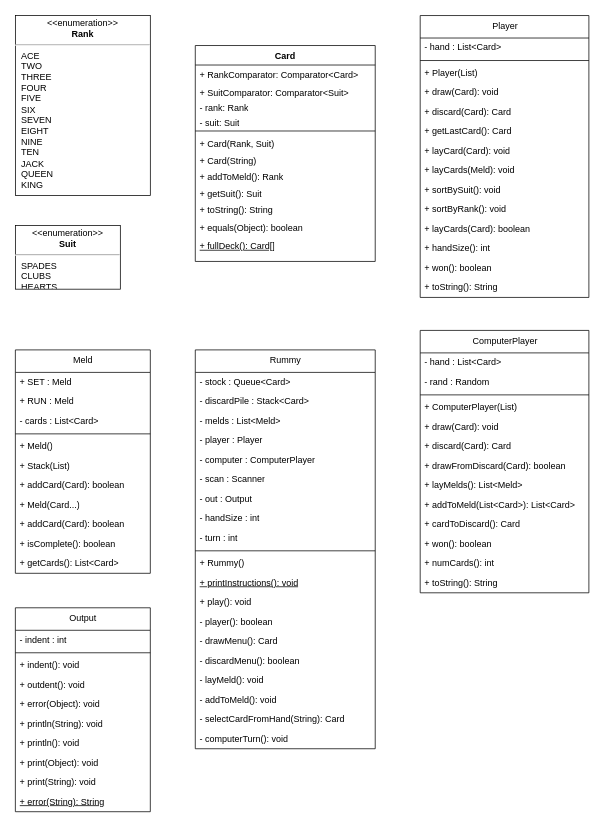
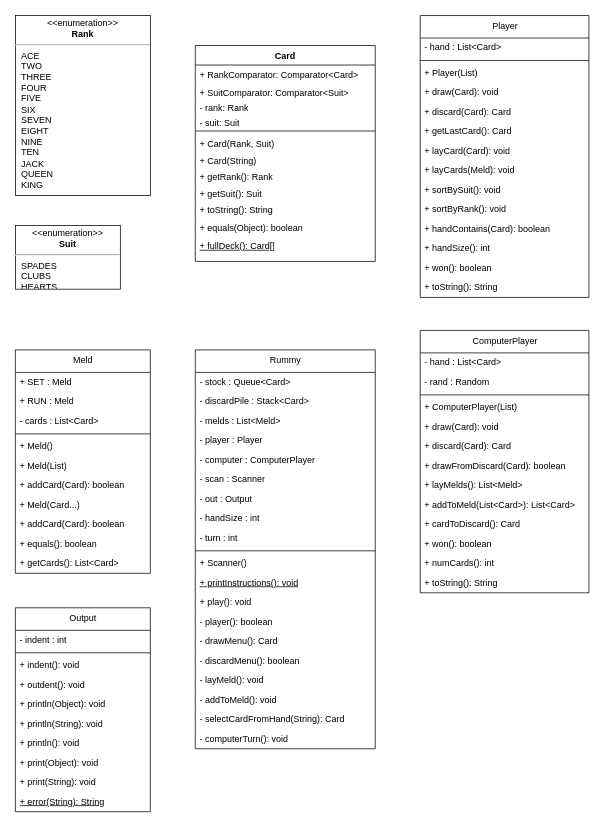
(243, 178) -> (239, 178)
(482, 229) -> (492, 229)
(50, 466) -> (47, 466)
(71, 544) -> (62, 544)
(221, 564) -> (226, 564)
(68, 705) -> (71, 705)
